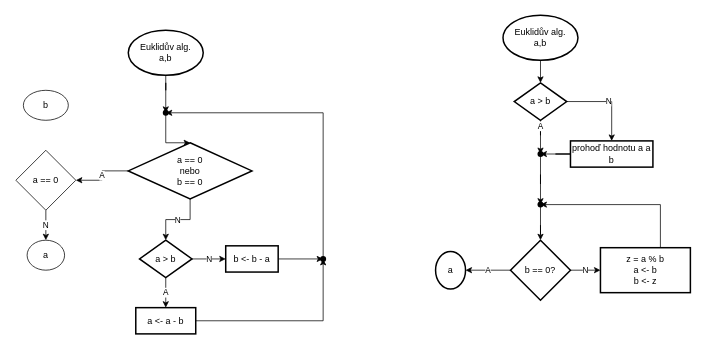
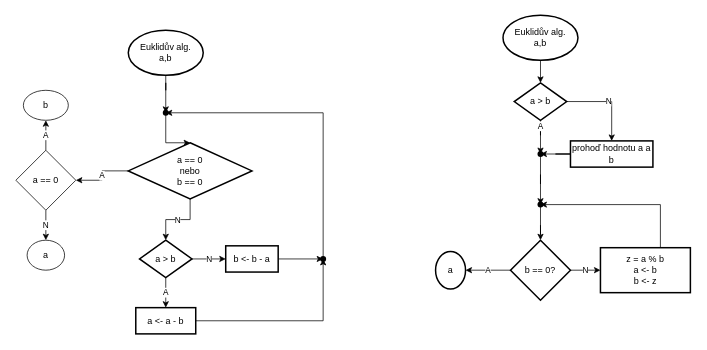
none -> (45, 132)
